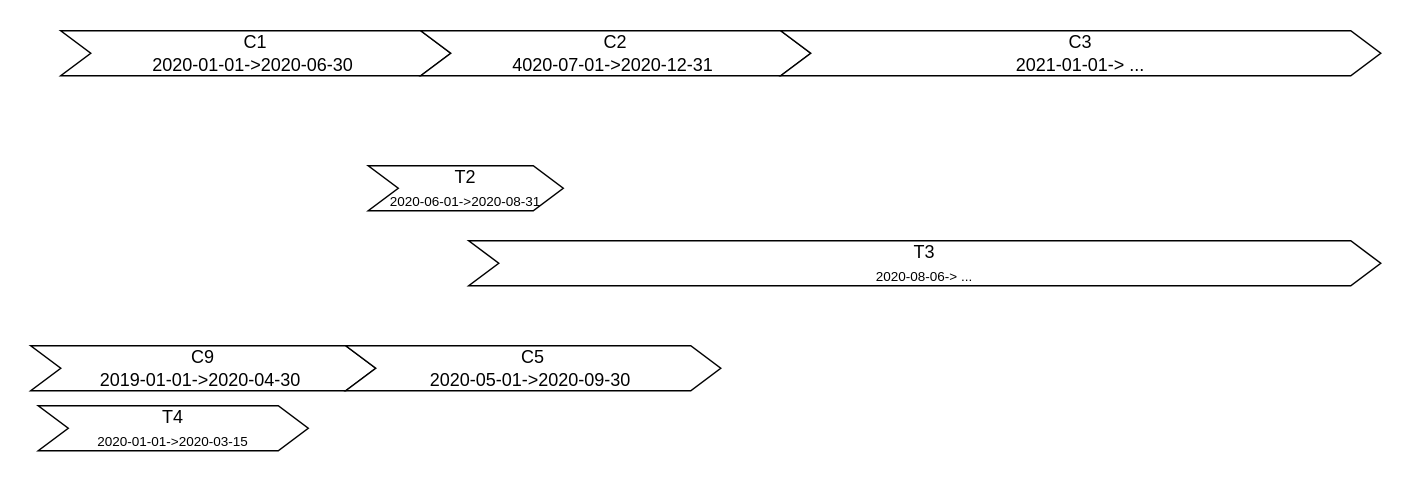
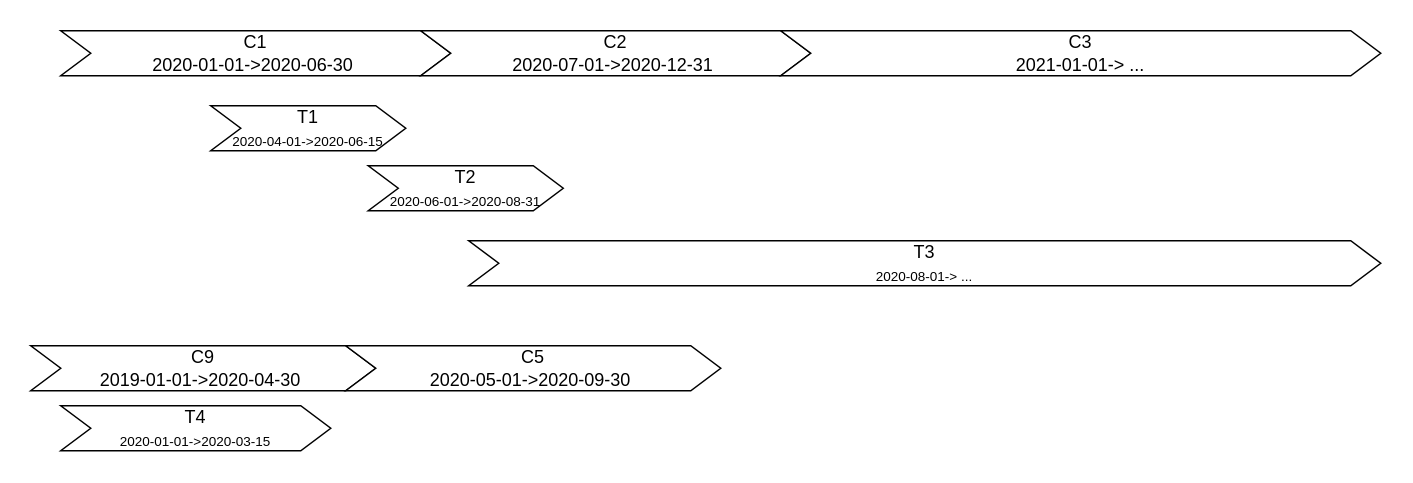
(616, 53) -> (616, 53)
none -> (308, 128)
(925, 263) -> (925, 263)
(173, 428) -> (196, 428)
